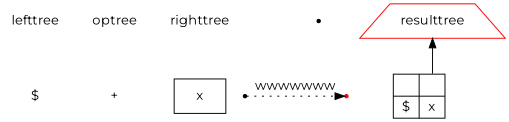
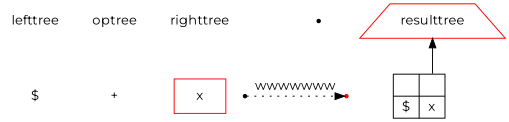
(200, 96) -> (200, 96)
